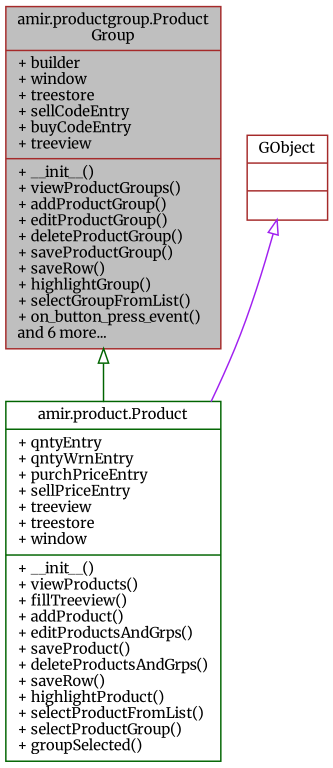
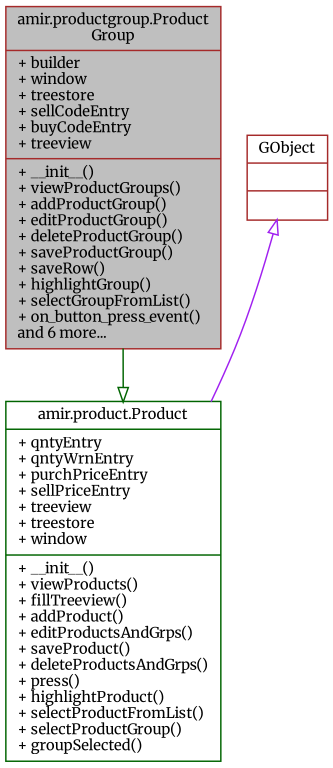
(103, 383) -> (123, 368)
(62, 682) -> (49, 682)
